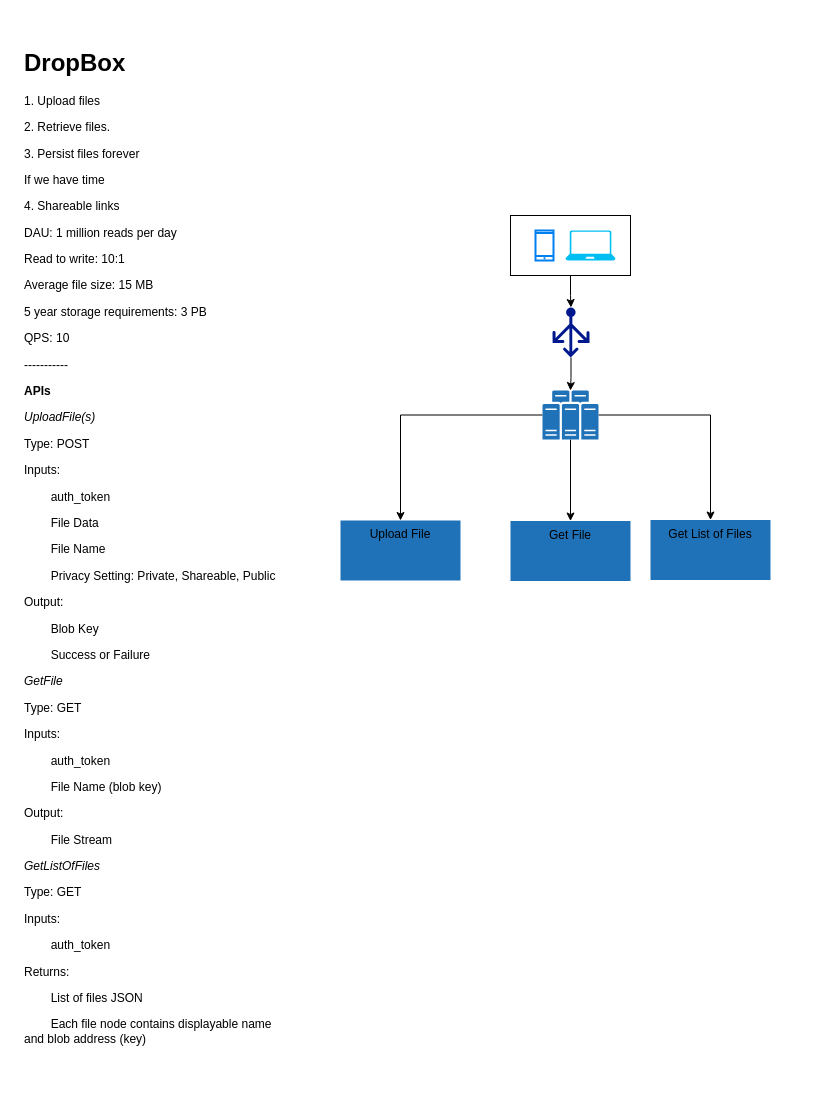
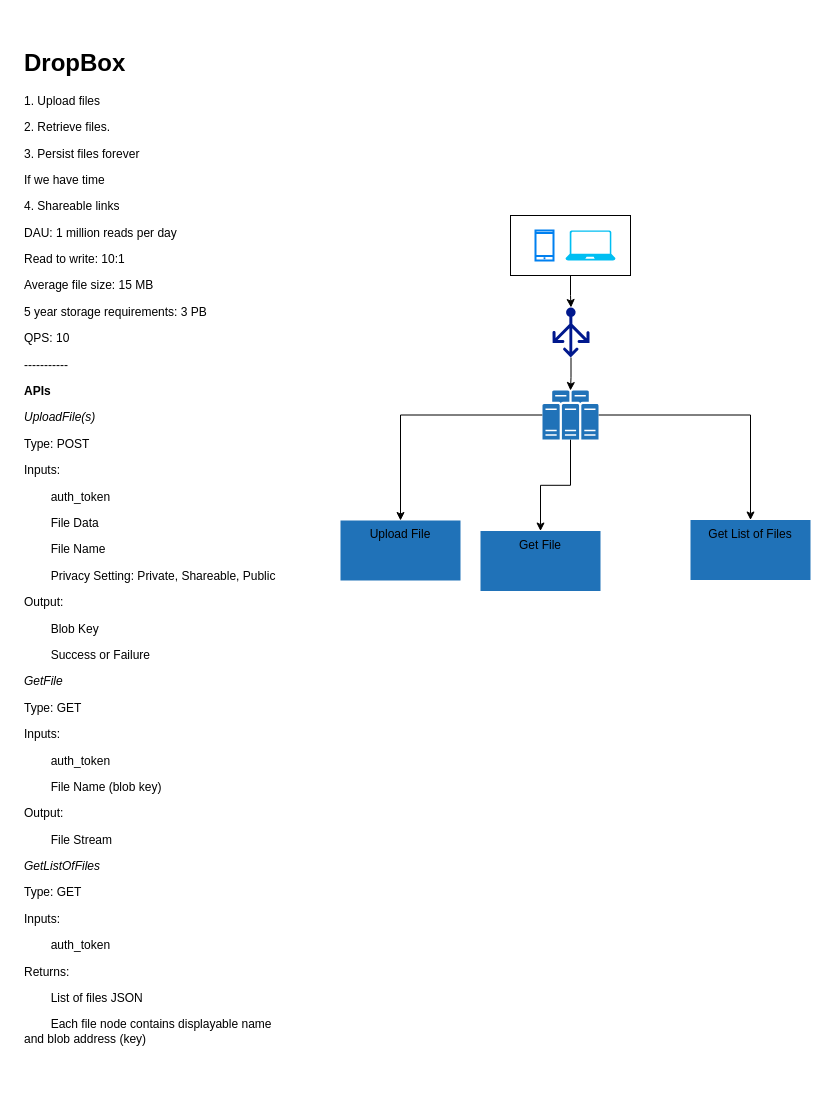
(711, 550) -> (751, 550)
(571, 551) -> (541, 561)
